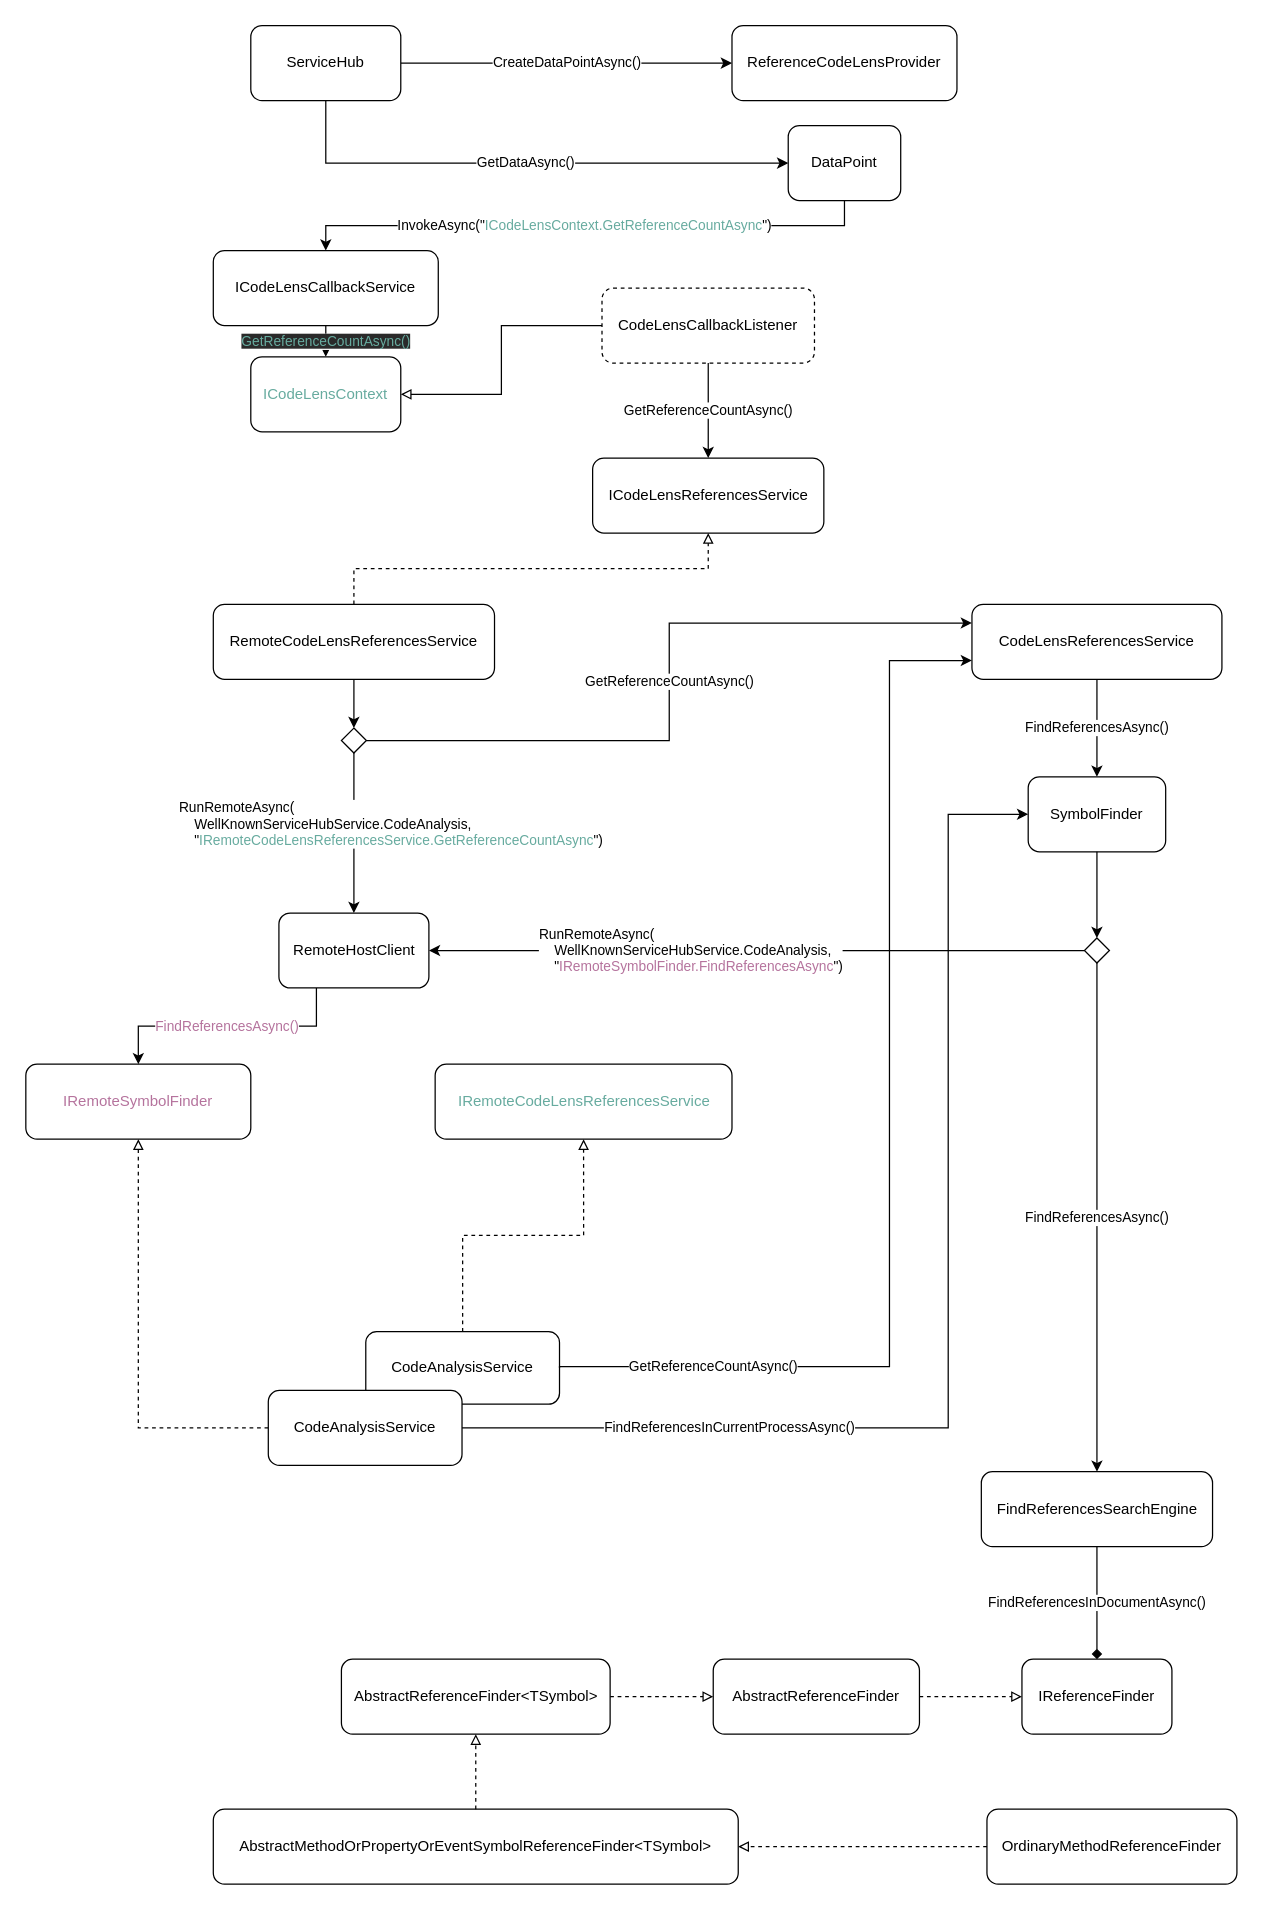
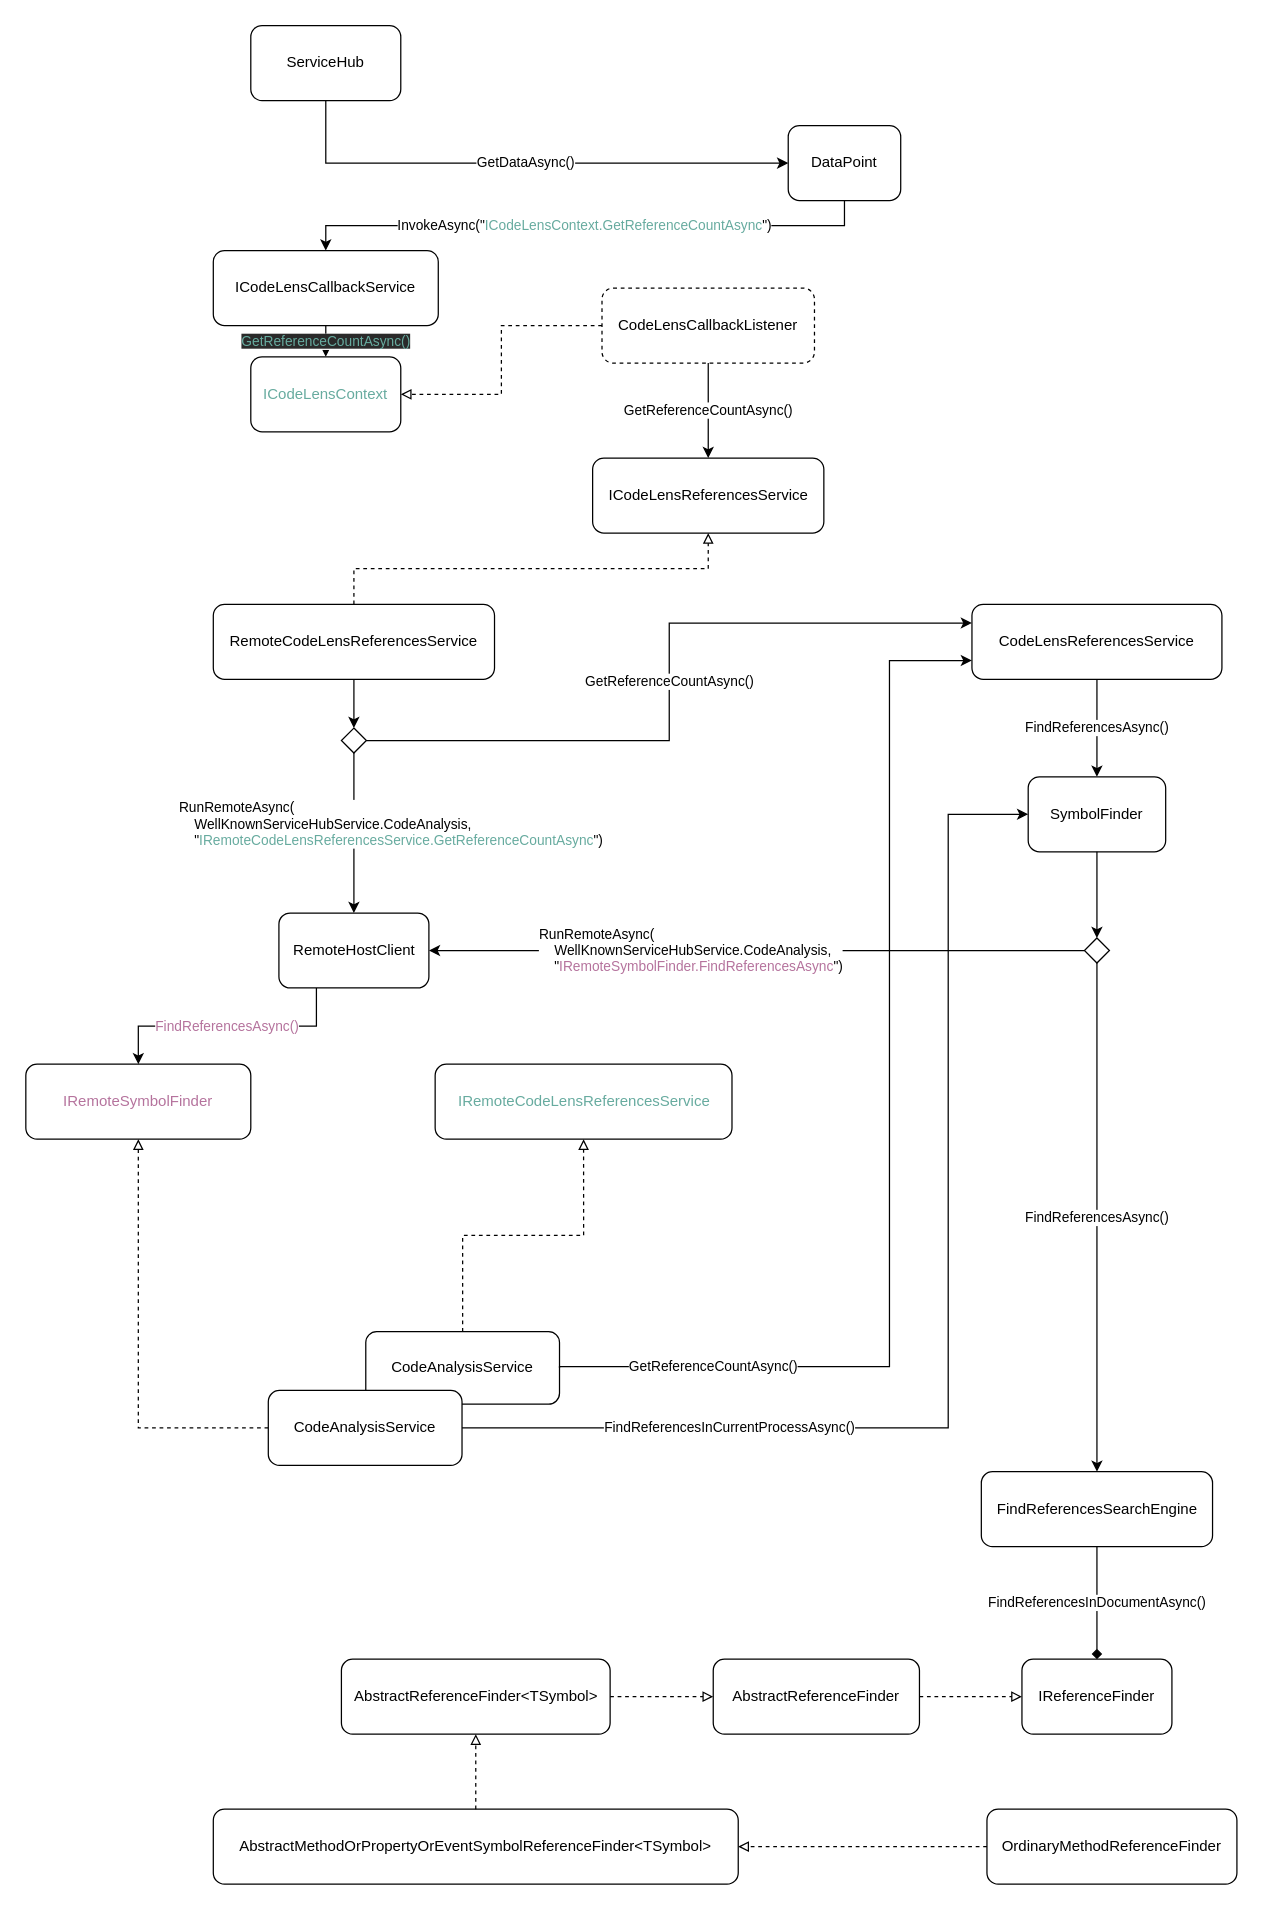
(562, 63) -> none
(844, 63) -> none
(501, 355) -> (501, 355)
